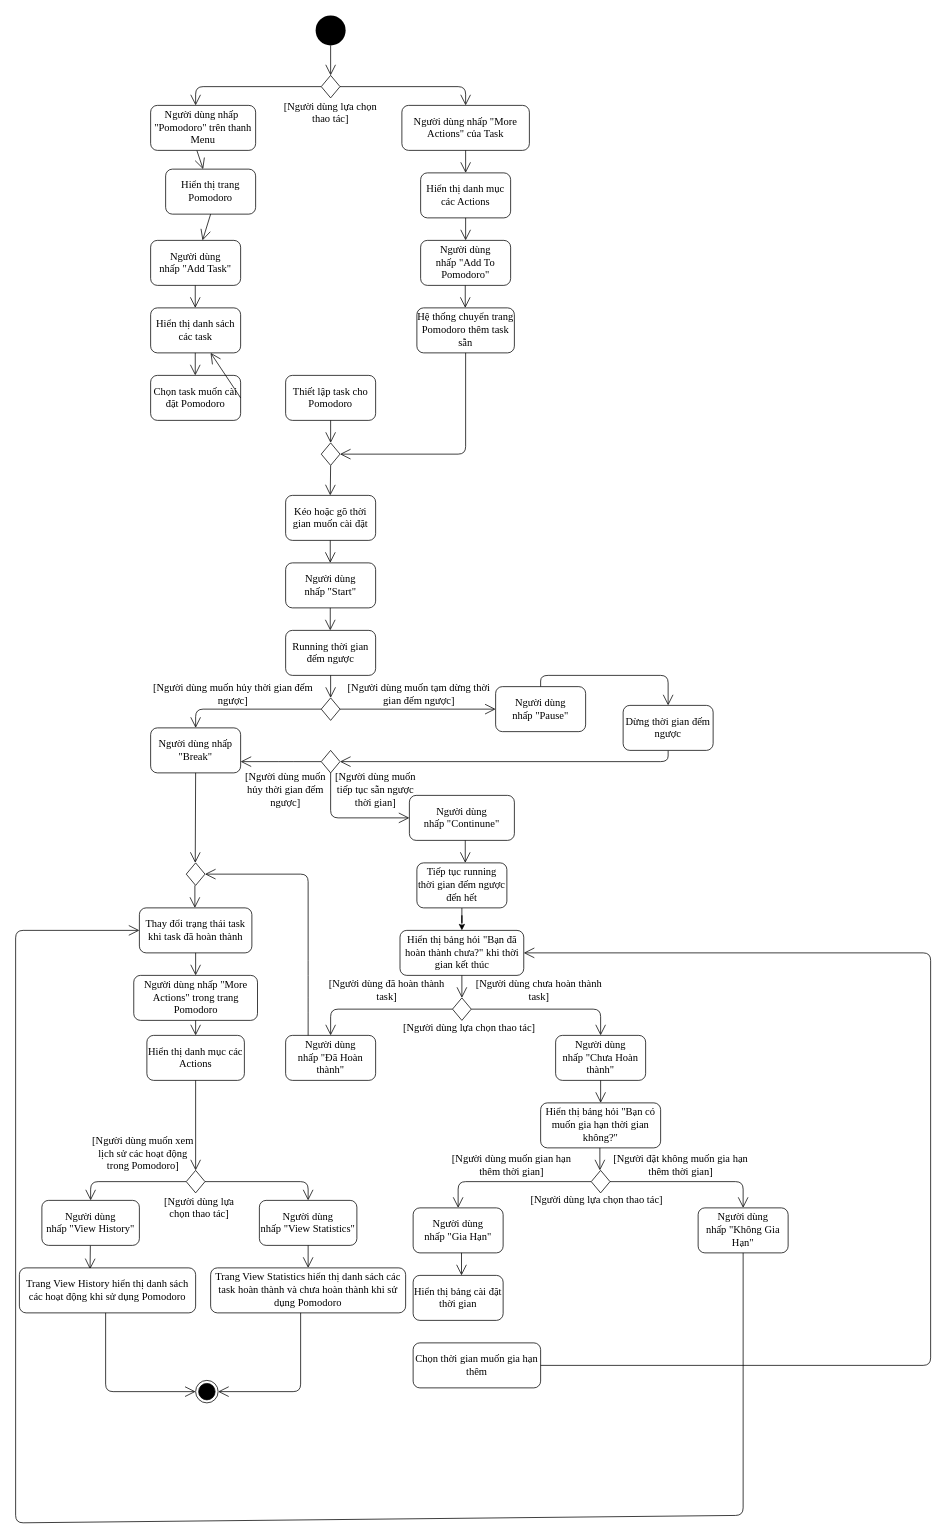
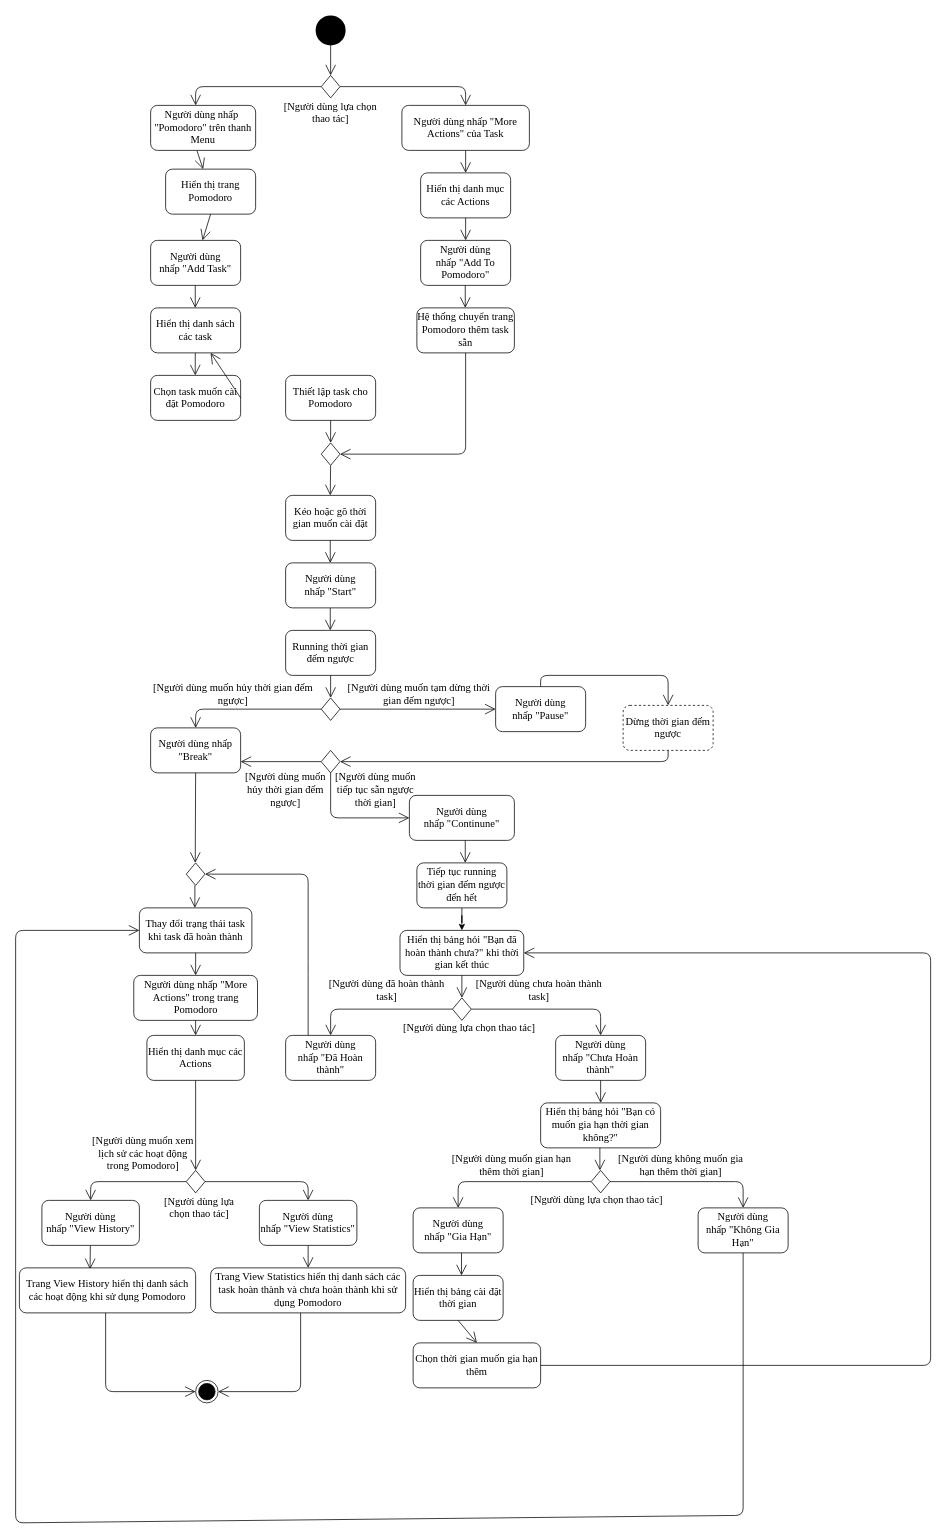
(668, 728) -> (668, 728)
(681, 1165) -> (681, 1165)
none -> (466, 1331)
